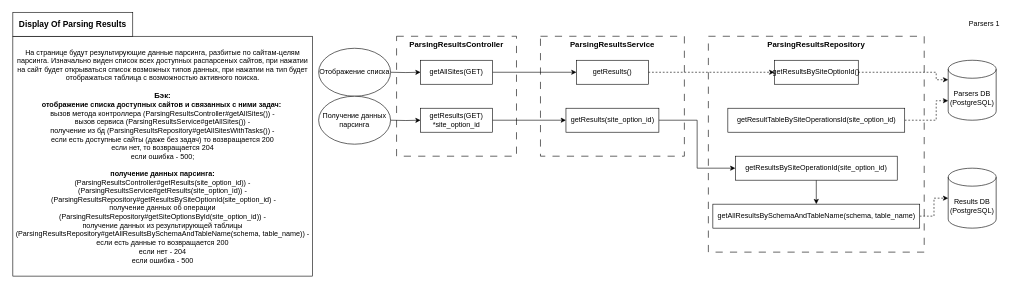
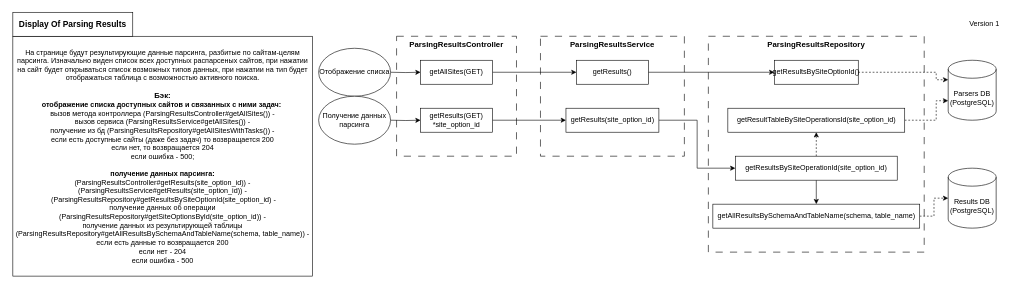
(985, 24) -> (985, 24)
(709, 72) -> (709, 72)
none -> (816, 137)
